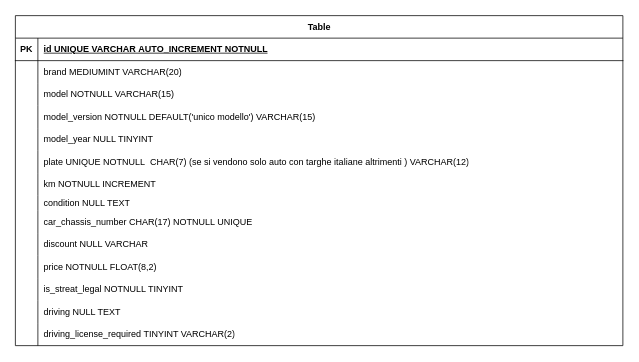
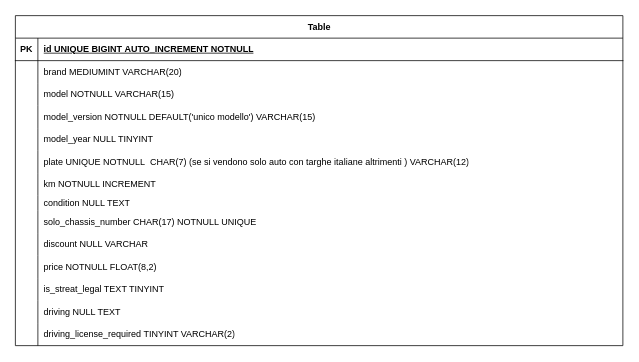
(140, 49) -> (137, 49)
(145, 222) -> (146, 222)
(116, 289) -> (109, 289)
